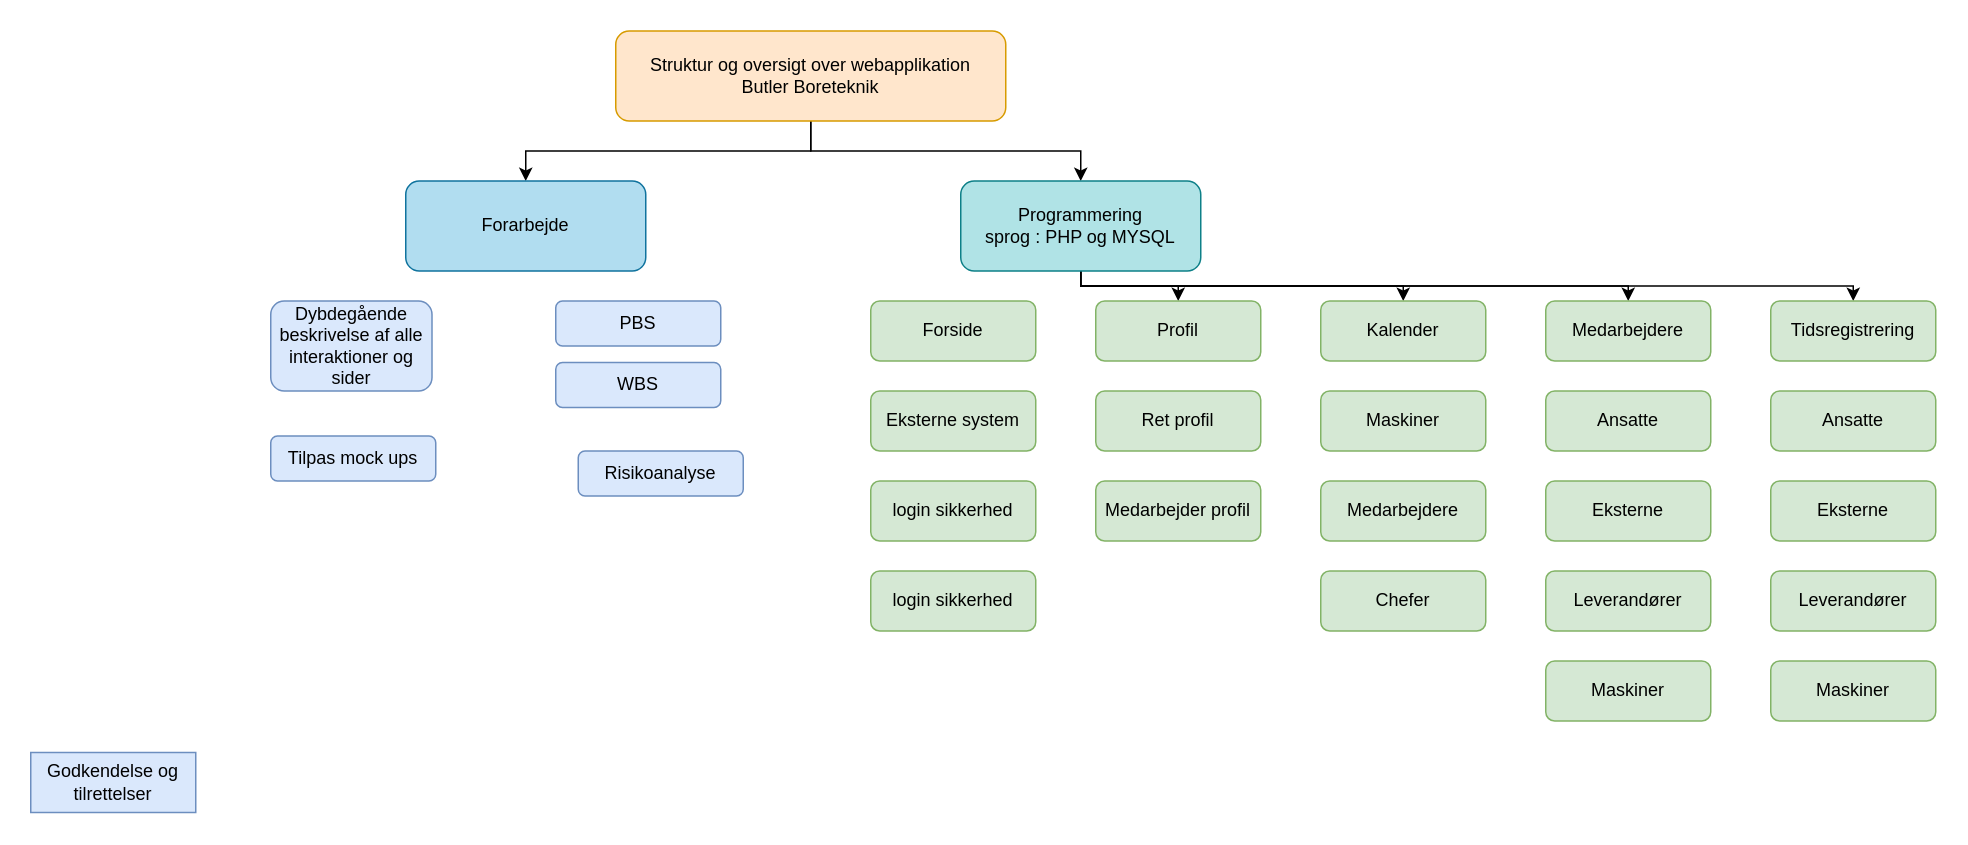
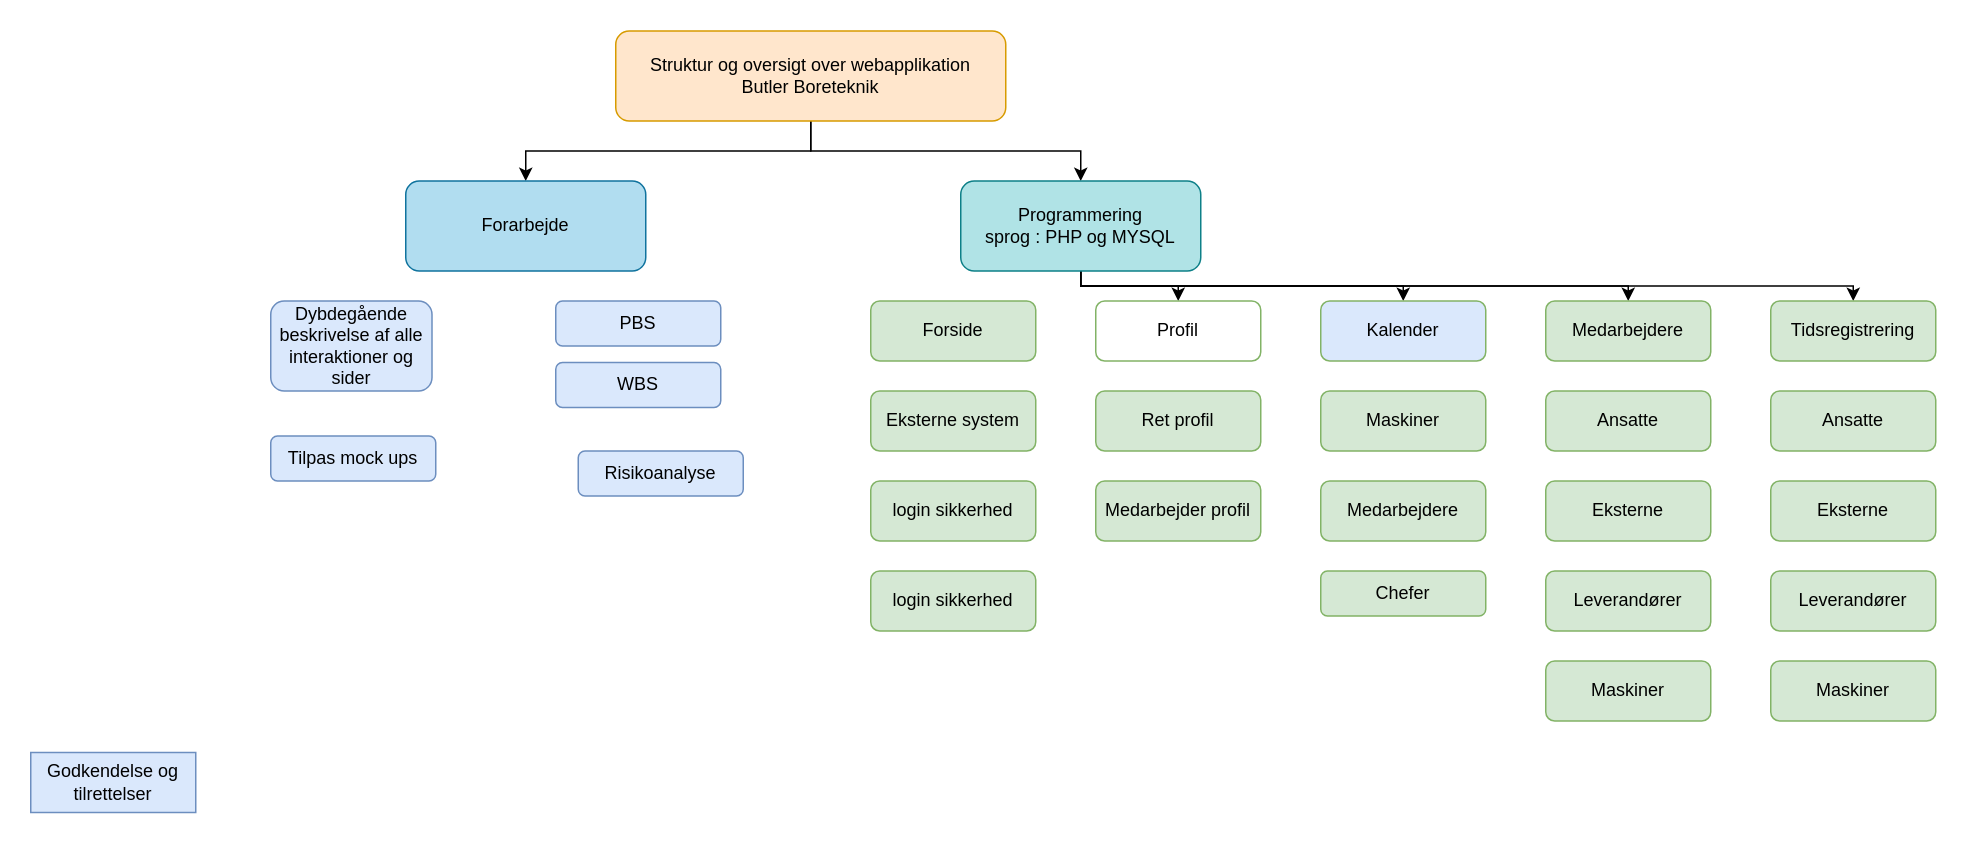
(1178, 331) -> (1178, 331)
(1403, 331) -> (1403, 331)
(1403, 601) -> (1403, 593)
